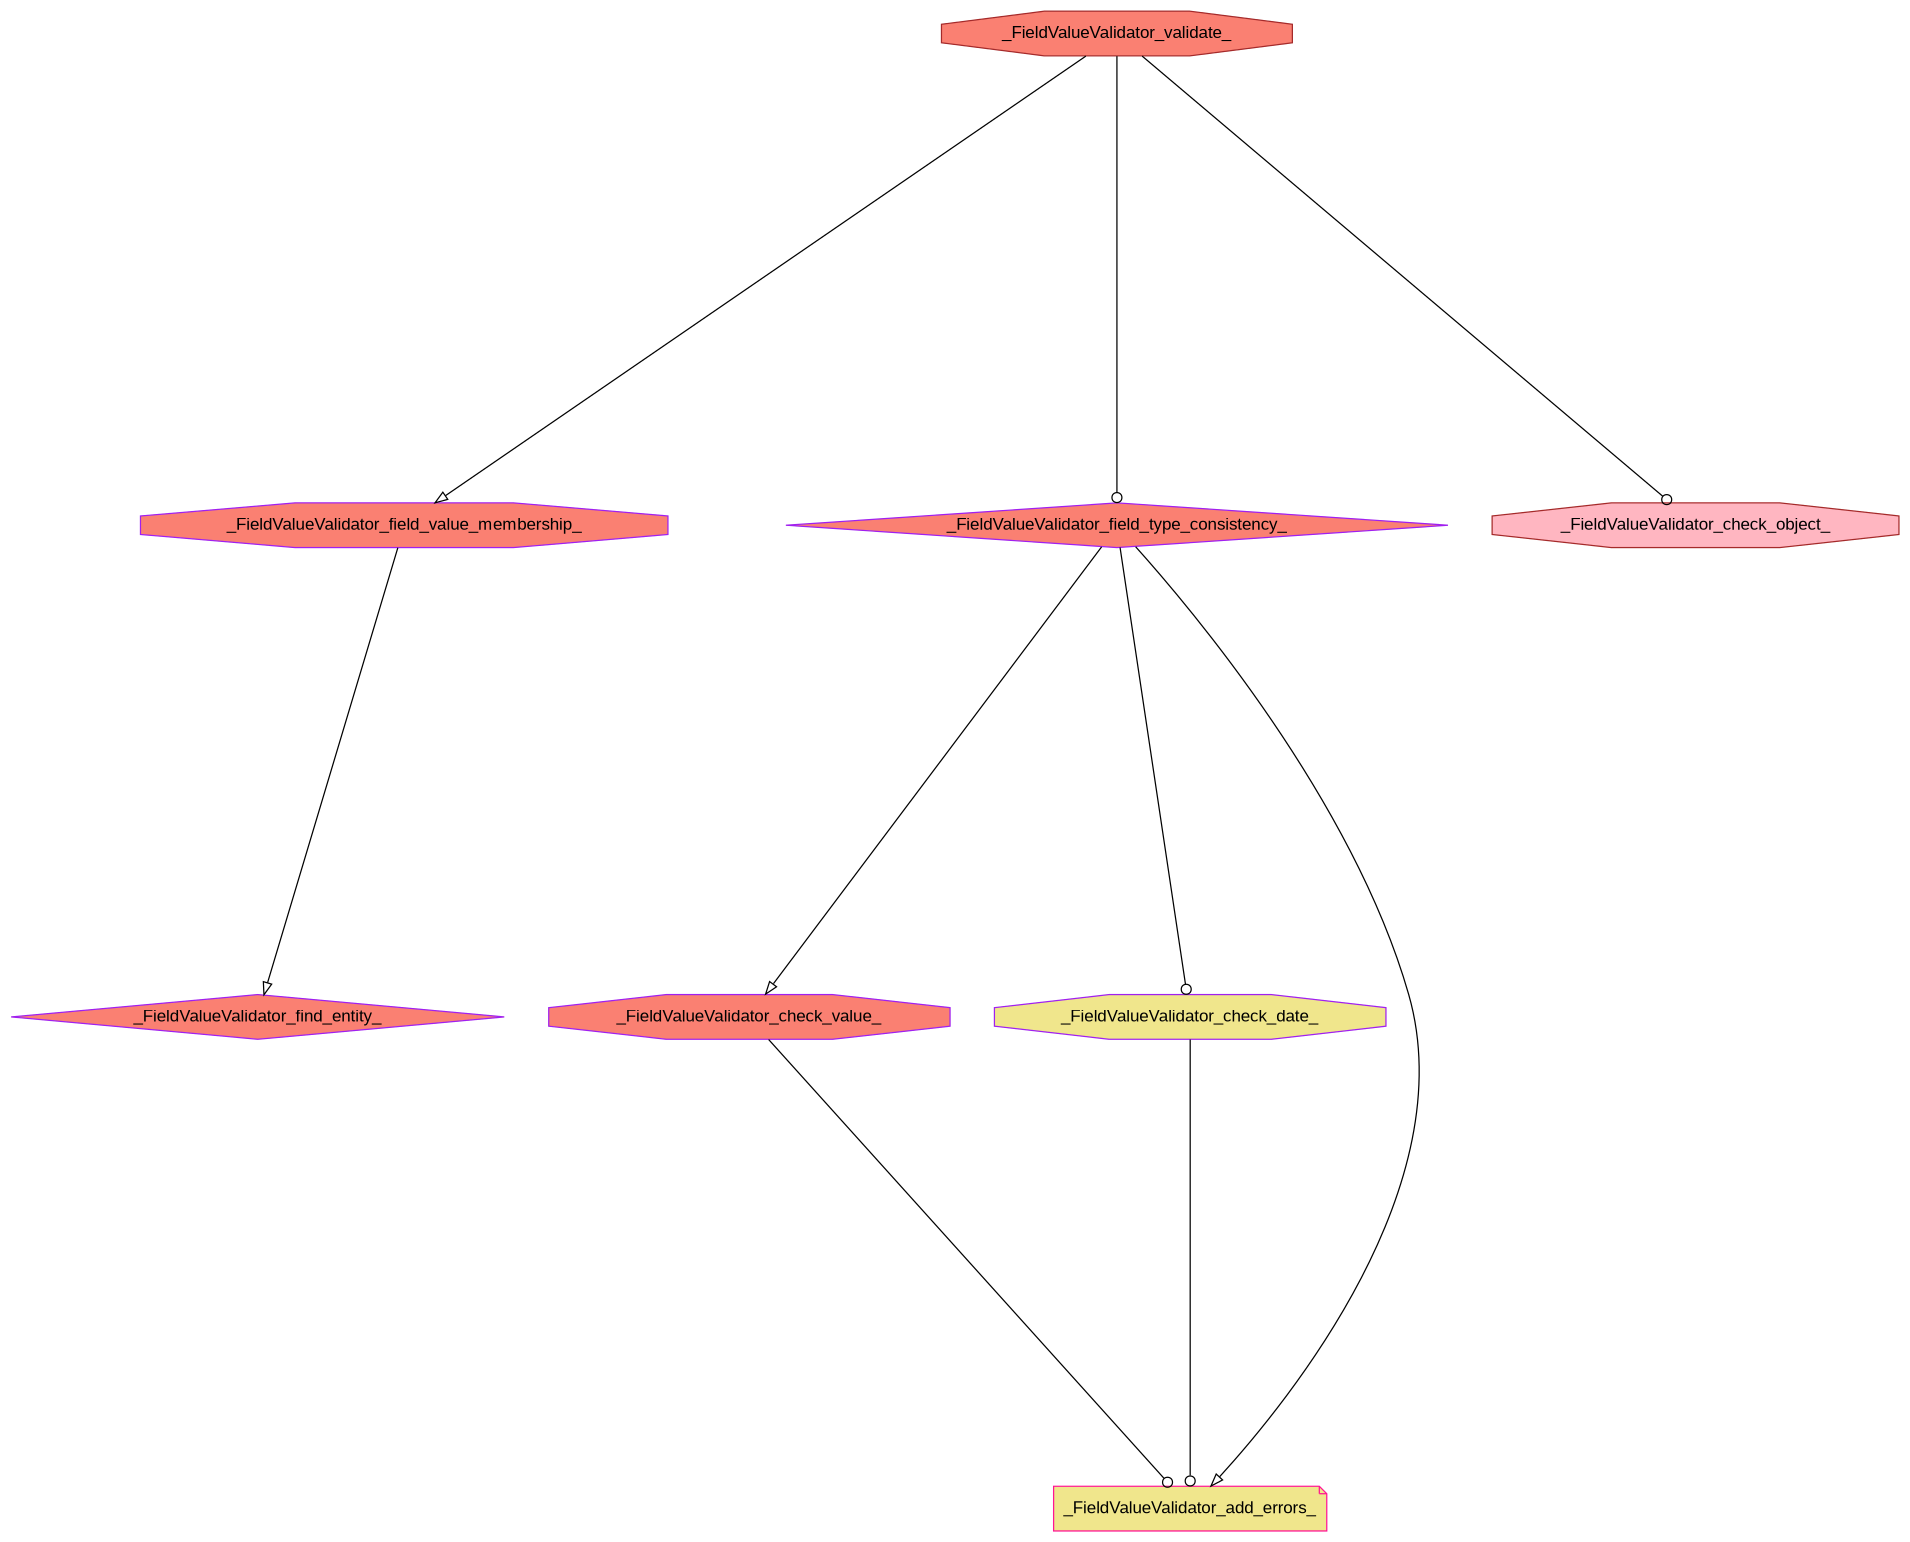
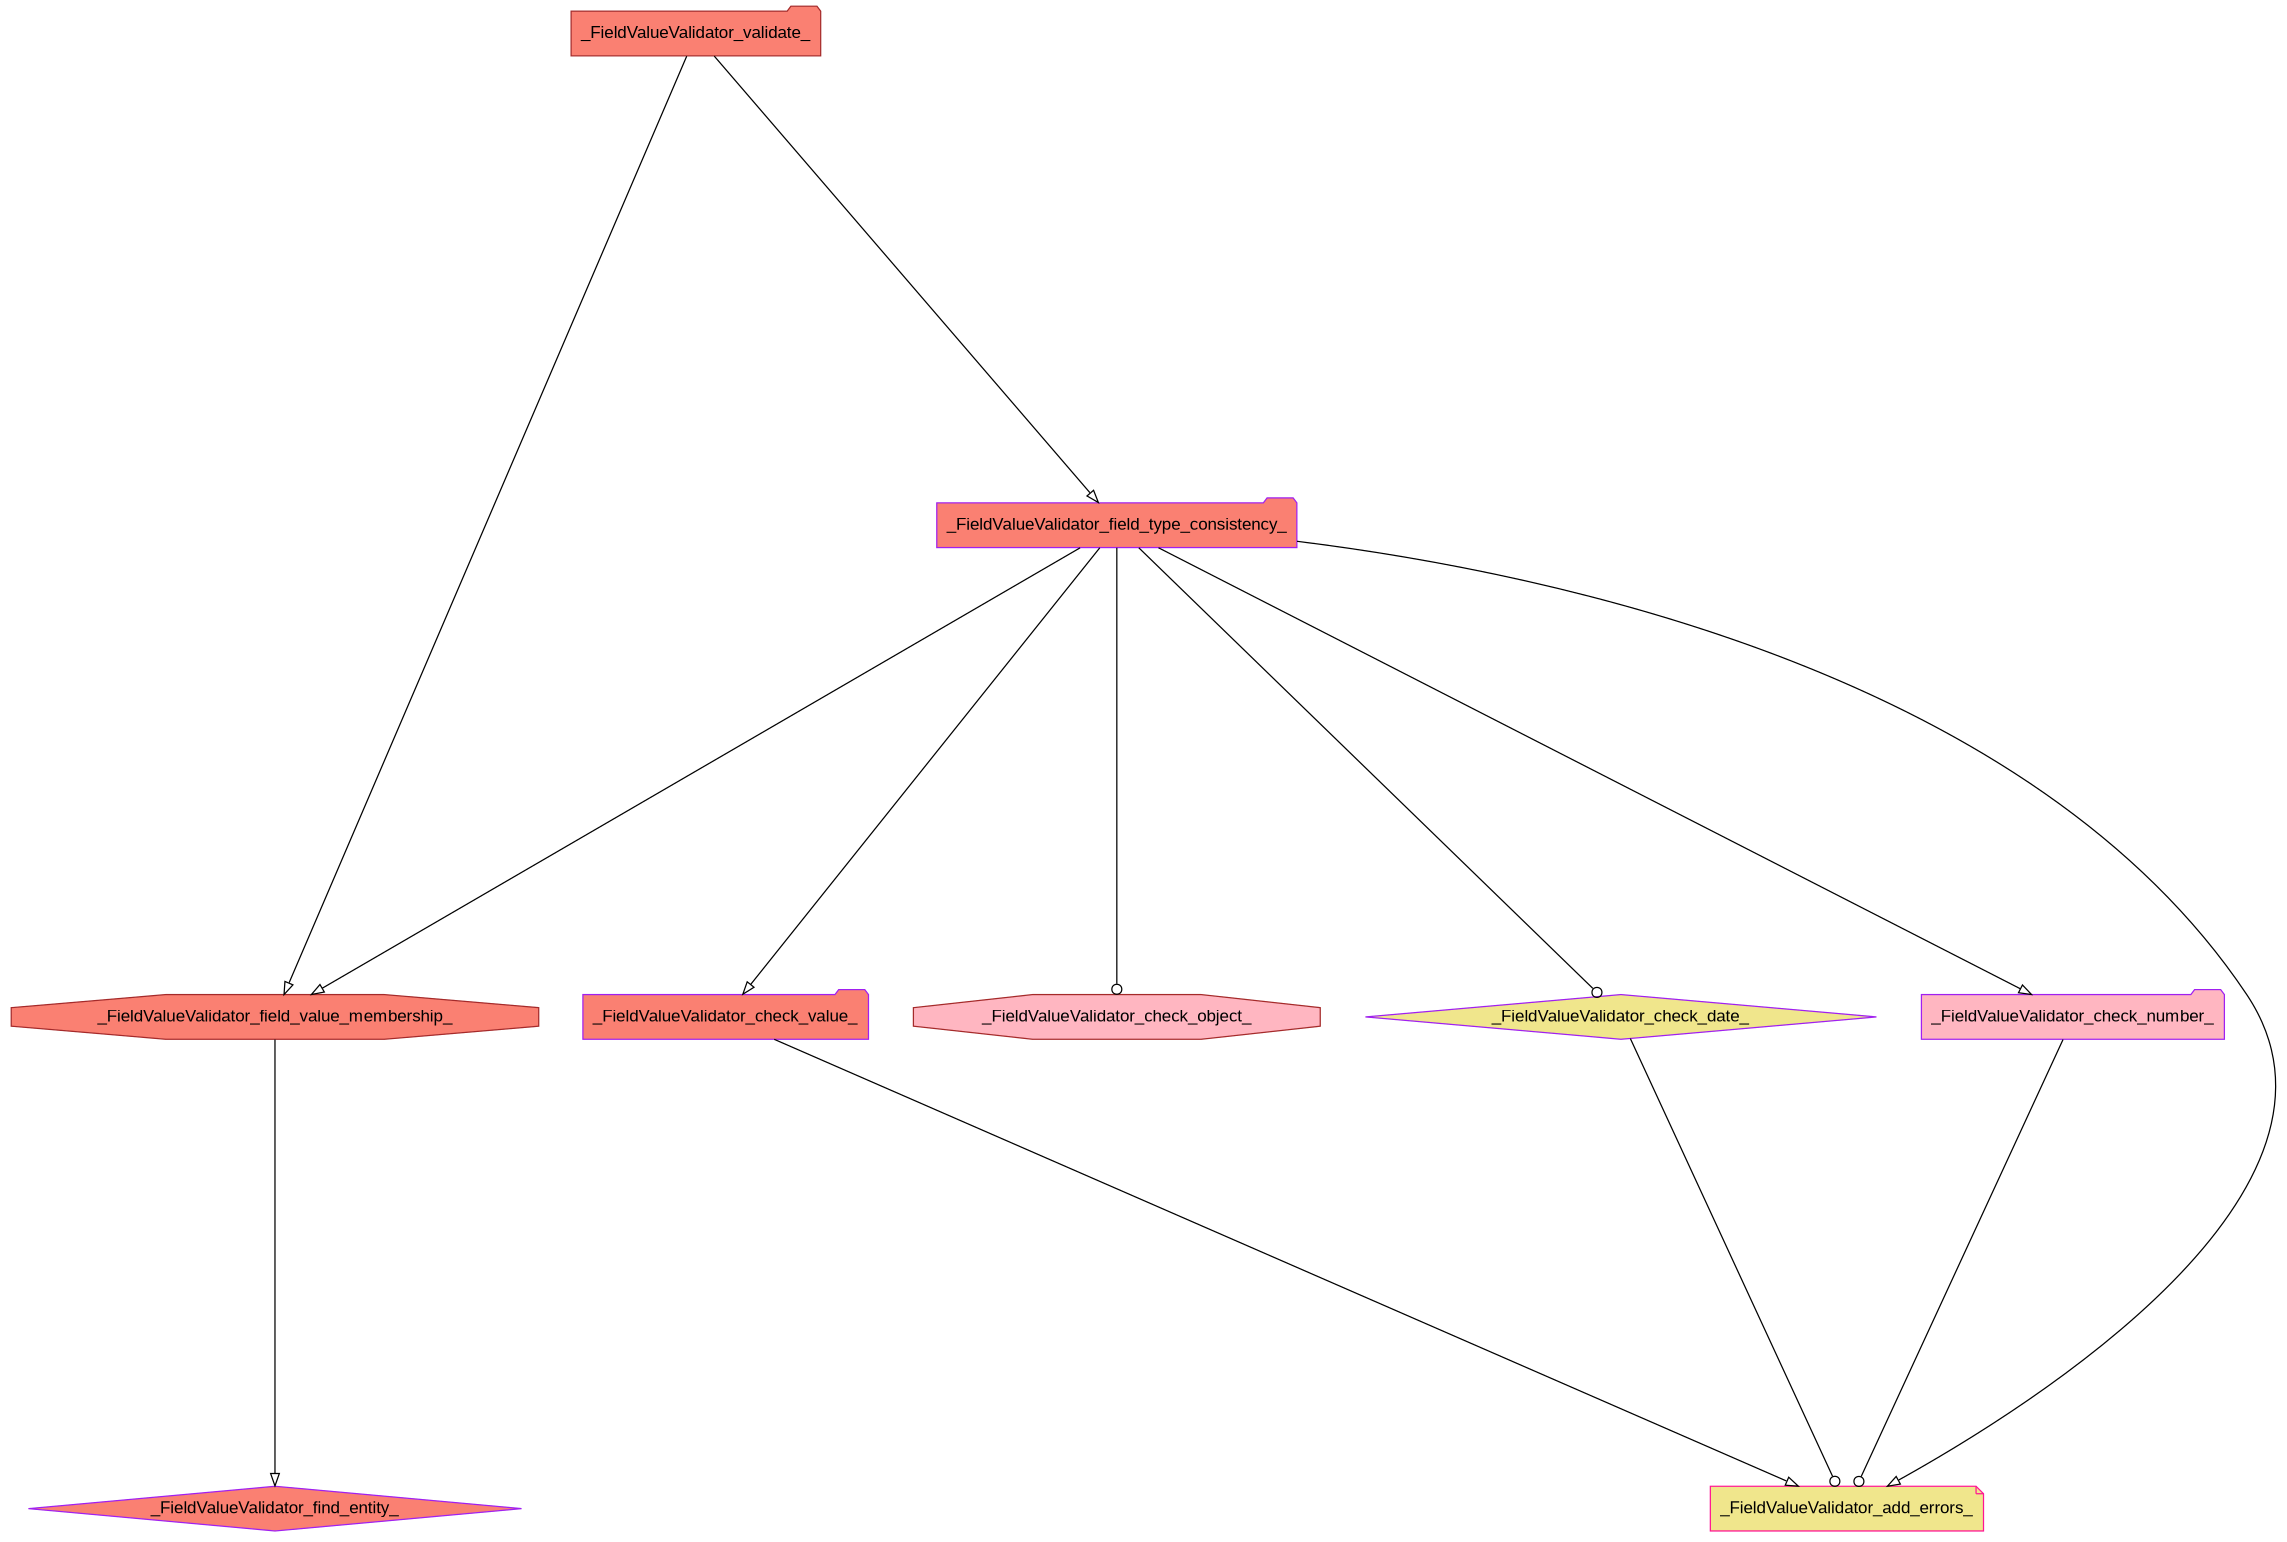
(1117, 34) -> (696, 34)
(1117, 274) -> (902, 274)
(1402, 276) -> (1117, 766)
(404, 525) -> (275, 1017)
(1117, 525) -> (1117, 525)
none -> (701, 768)
(749, 1017) -> (726, 1017)
(1190, 1017) -> (1621, 1017)
none -> (2073, 1017)
(966, 1259) -> (1280, 1260)
